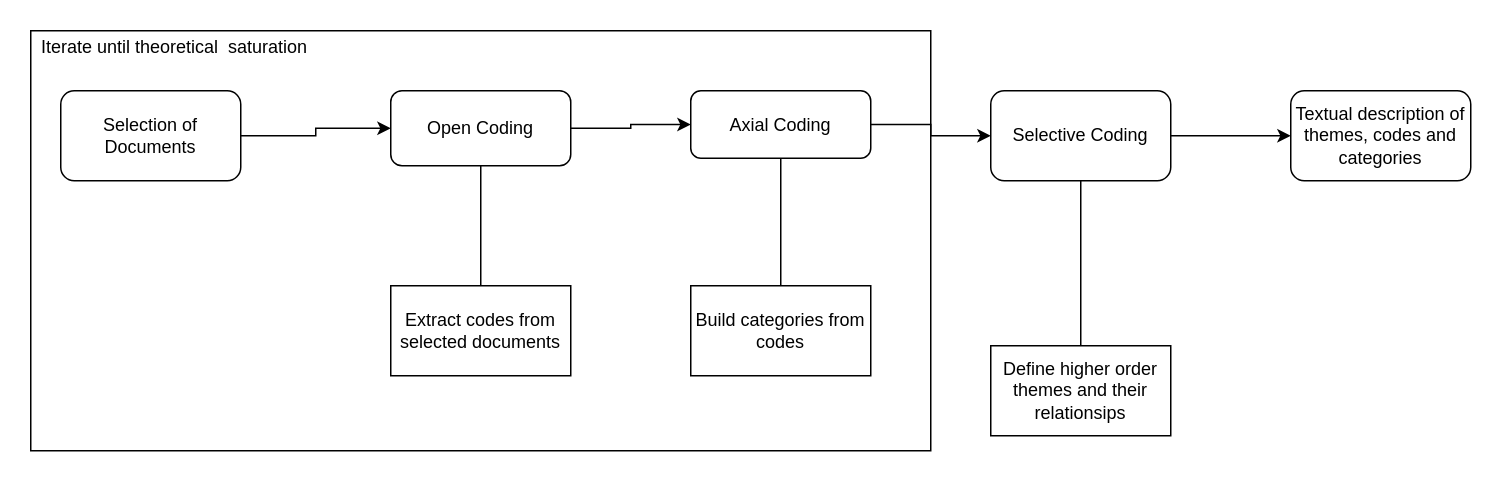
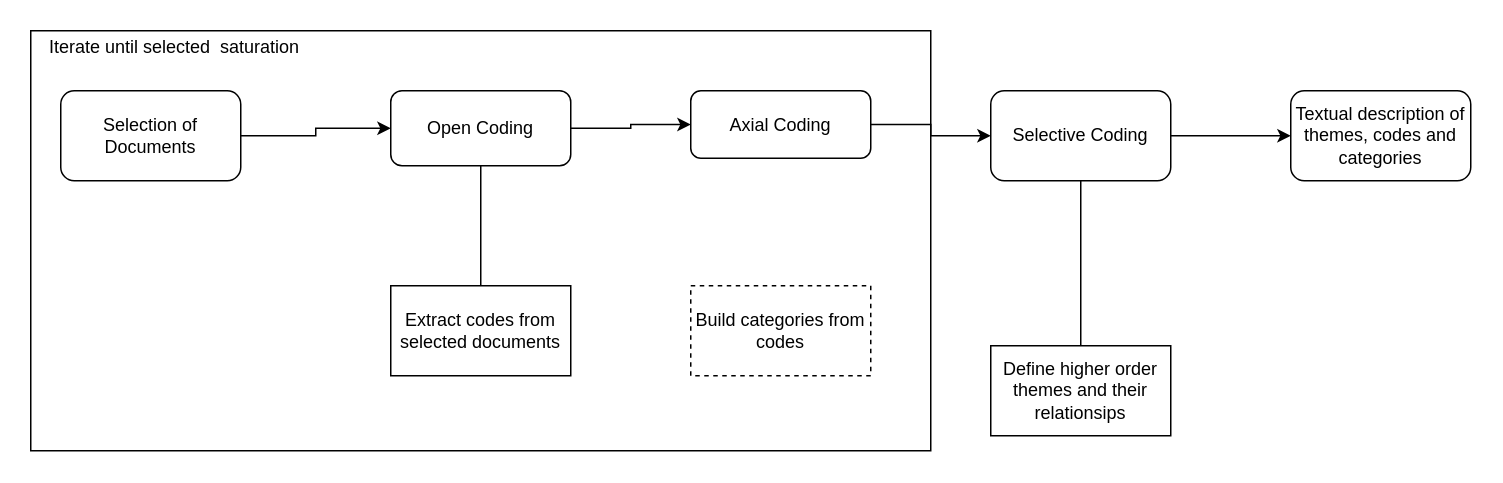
(175, 47) -> (175, 47)
(781, 221) -> none
(781, 331) -> (781, 331)
